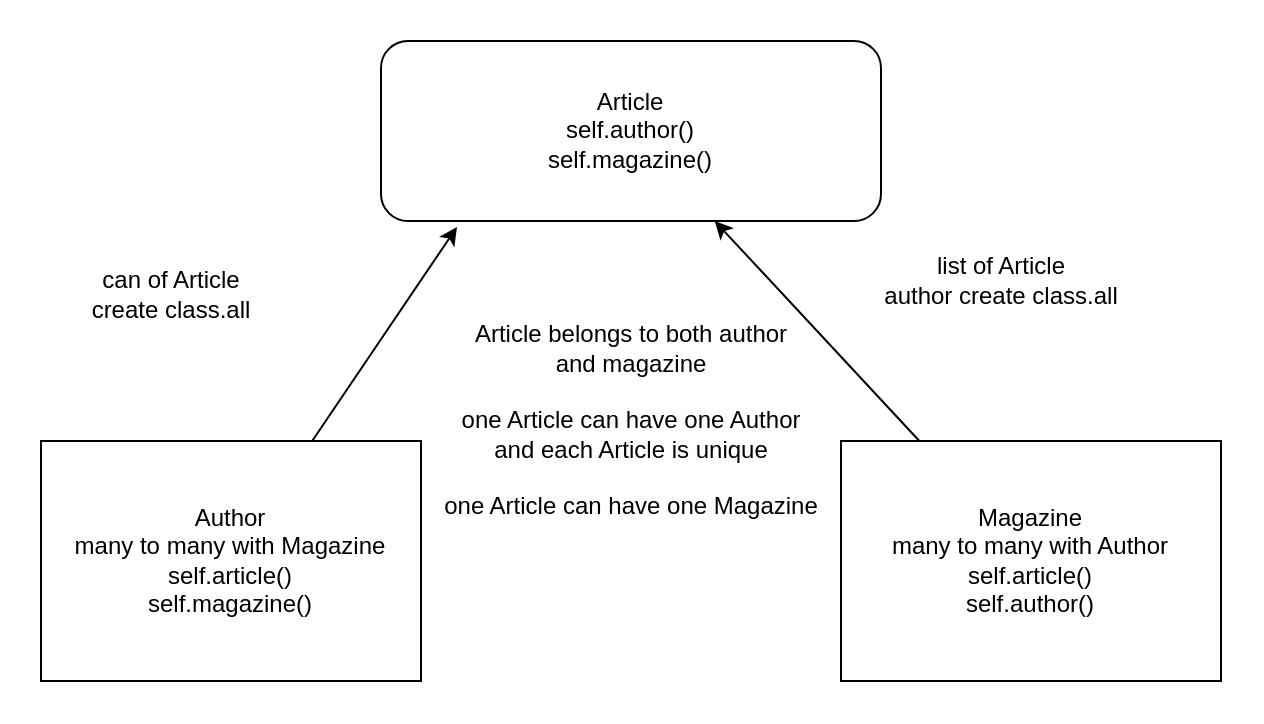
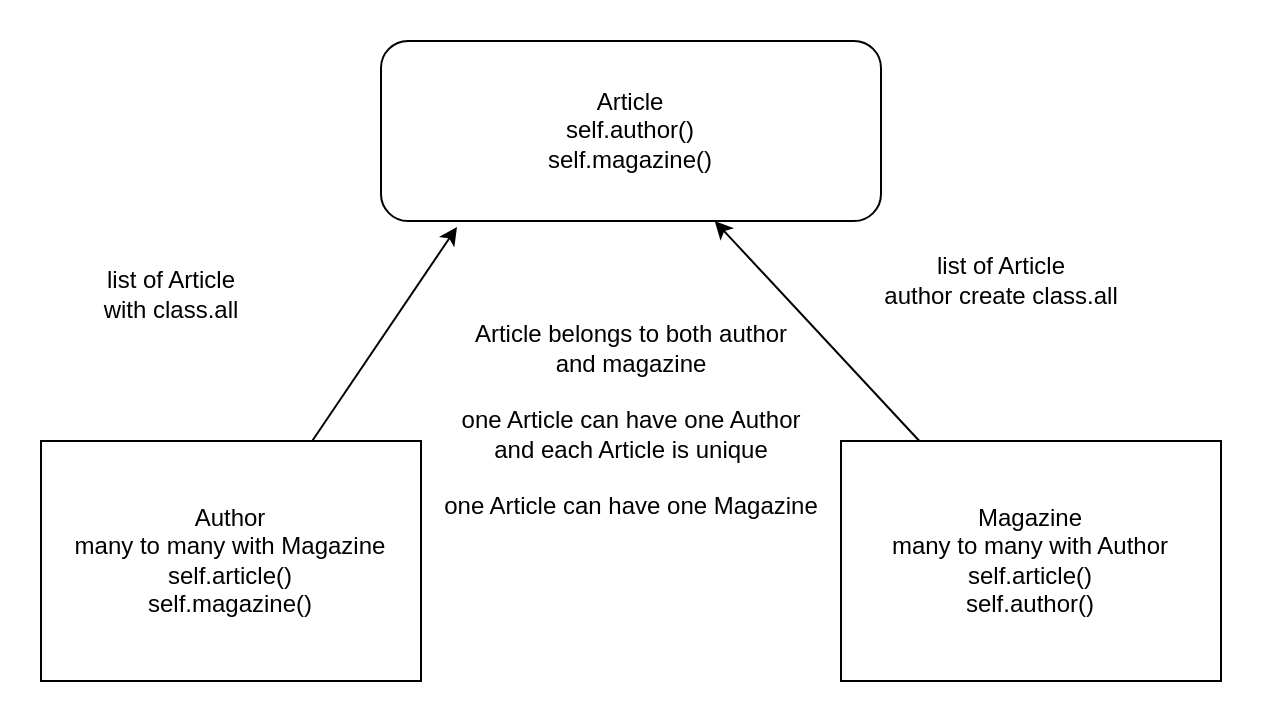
(172, 281) -> (172, 281)
(172, 311) -> (172, 311)
